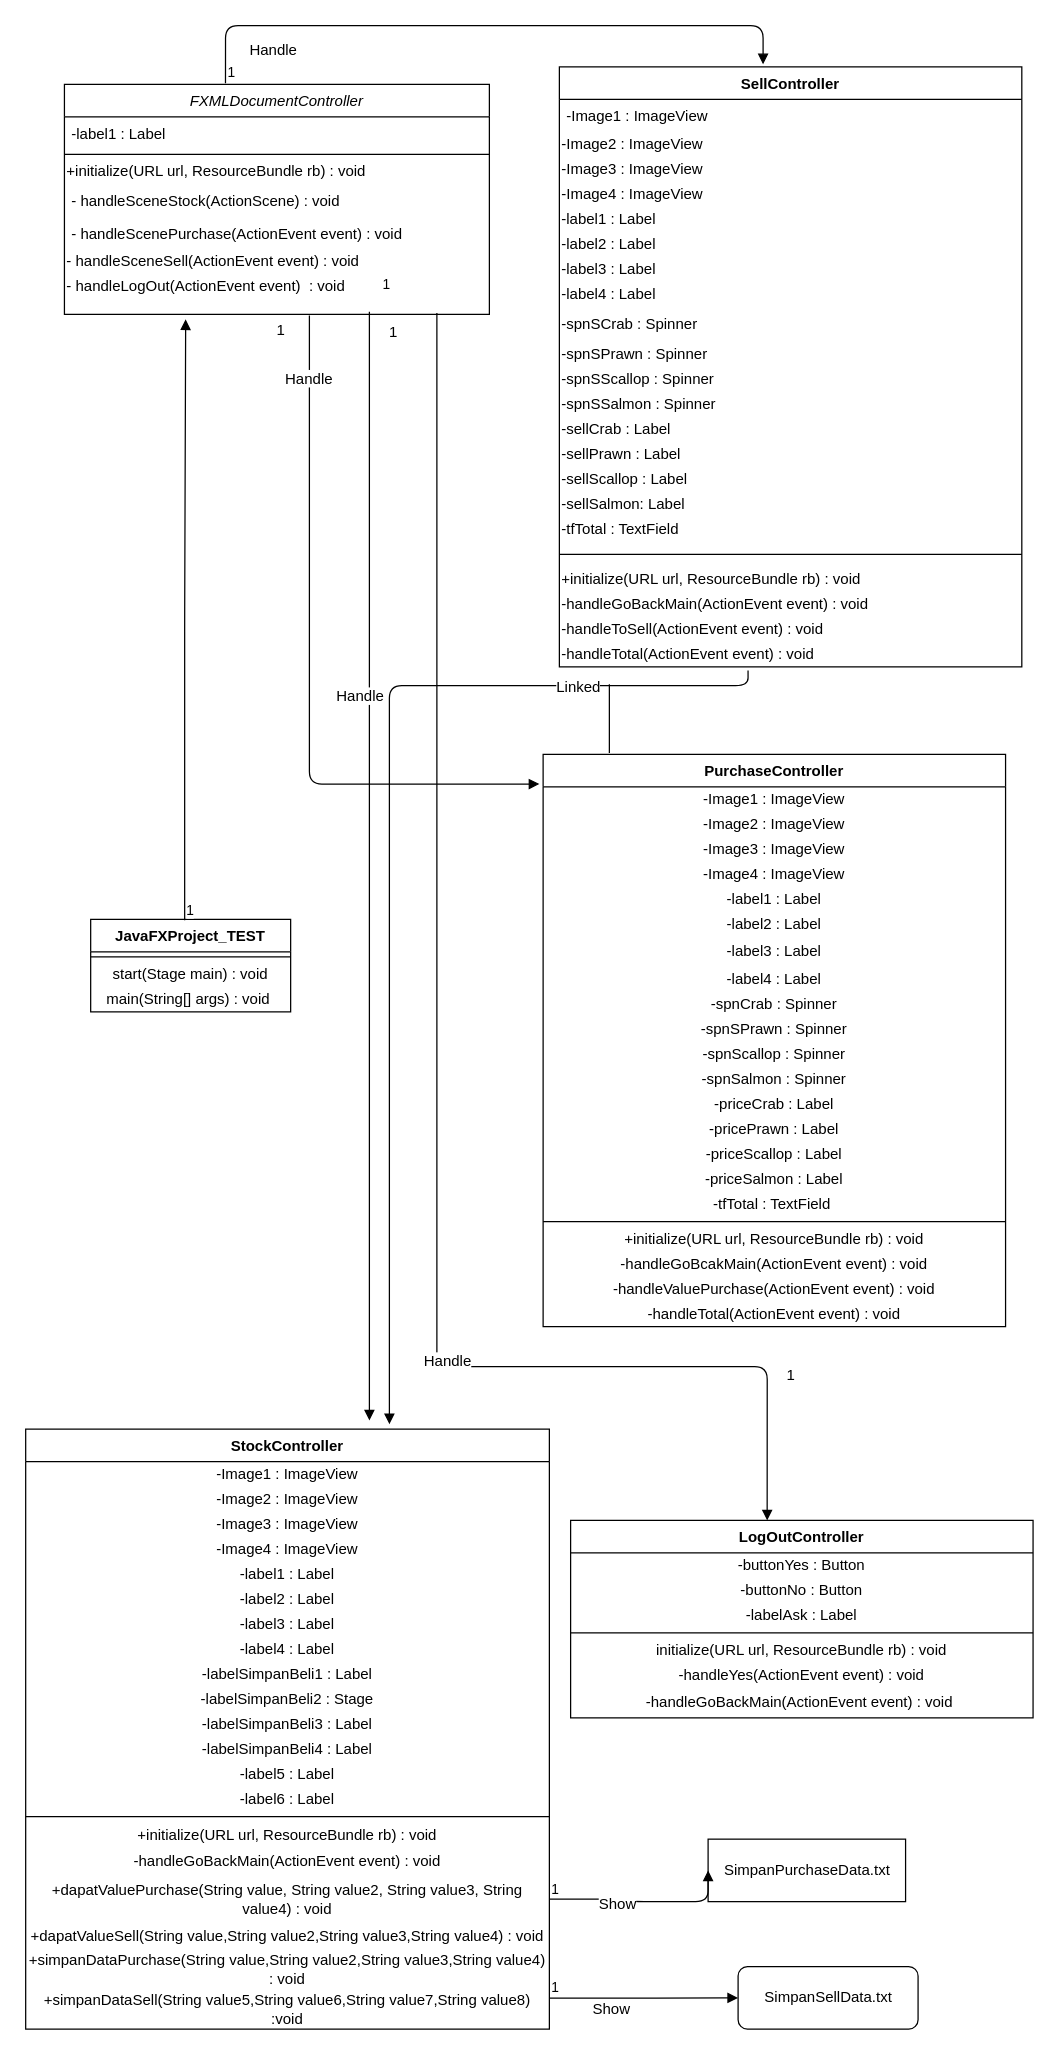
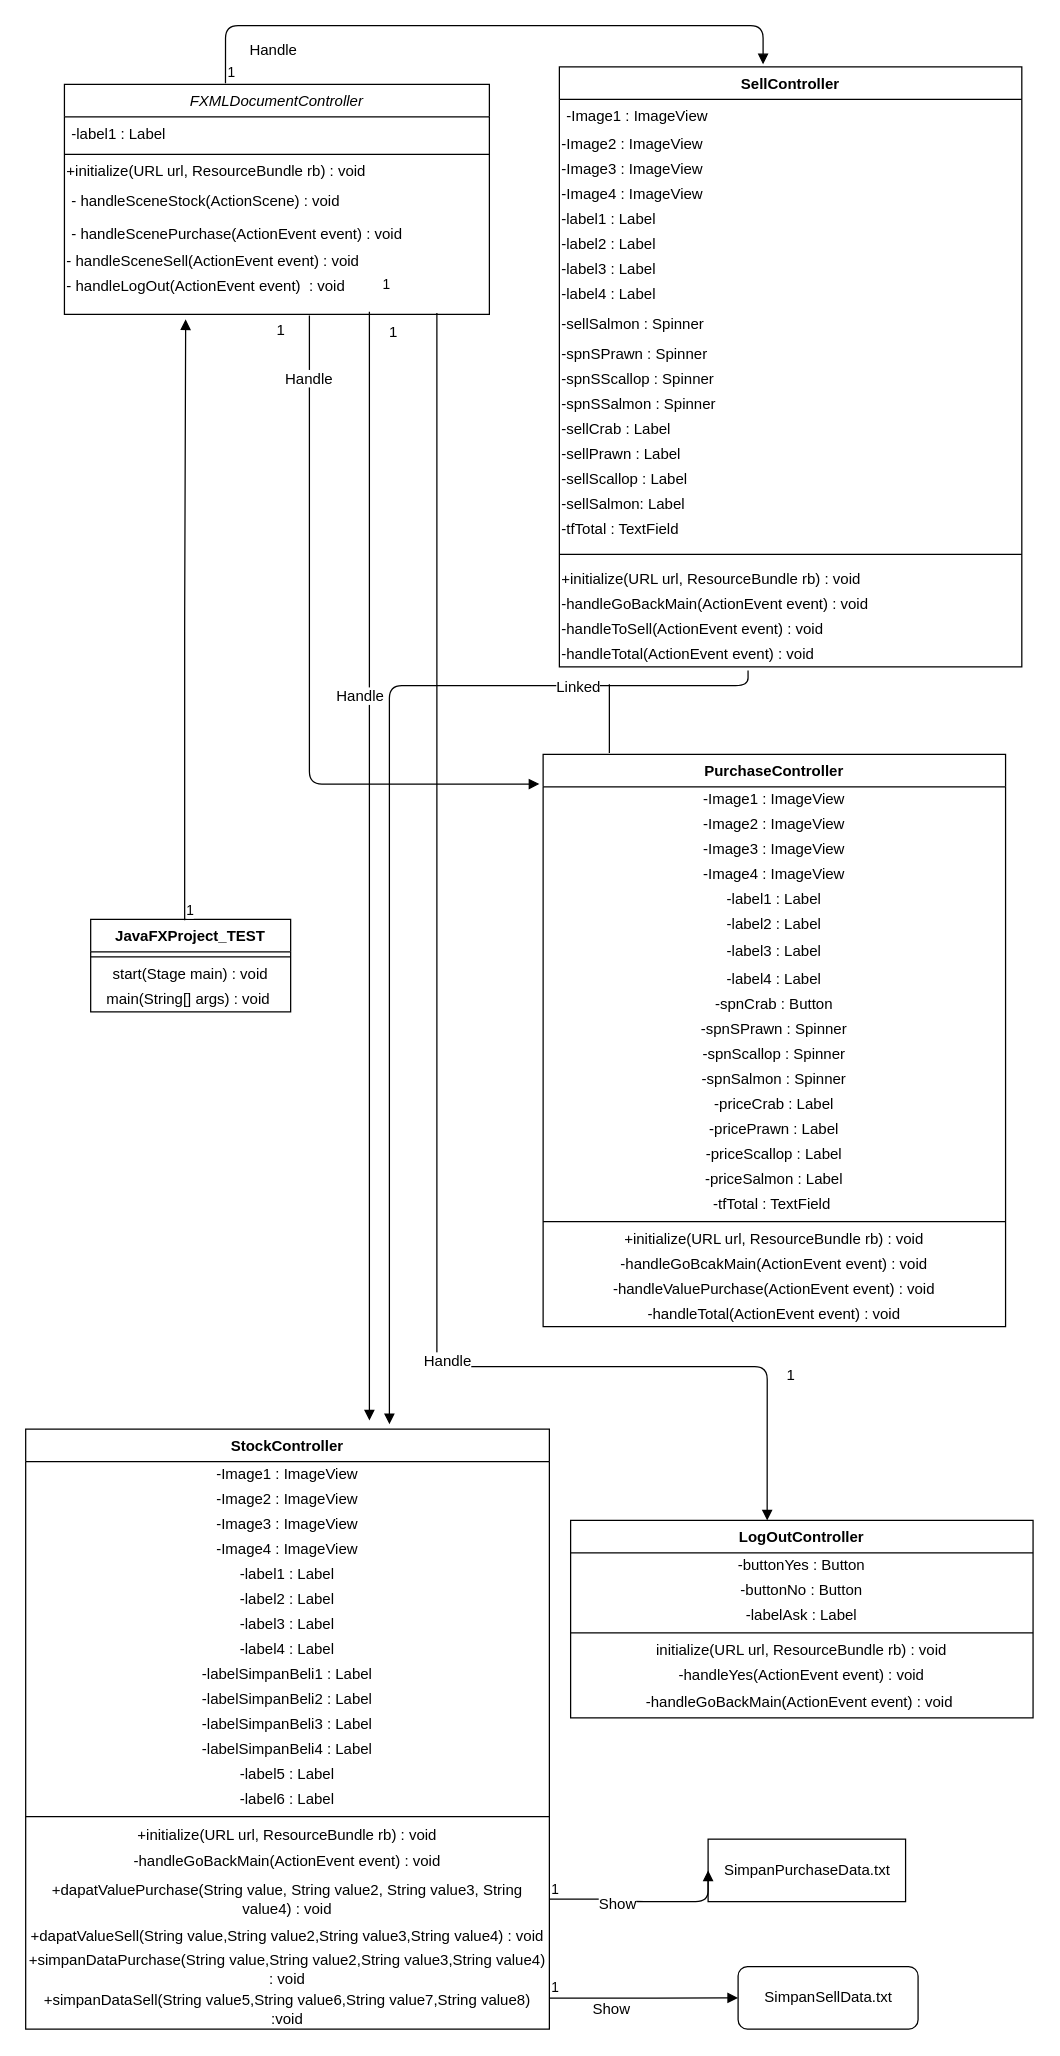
(634, 324) -> (636, 324)
(774, 1004) -> (774, 1004)
(288, 1699) -> (288, 1699)
